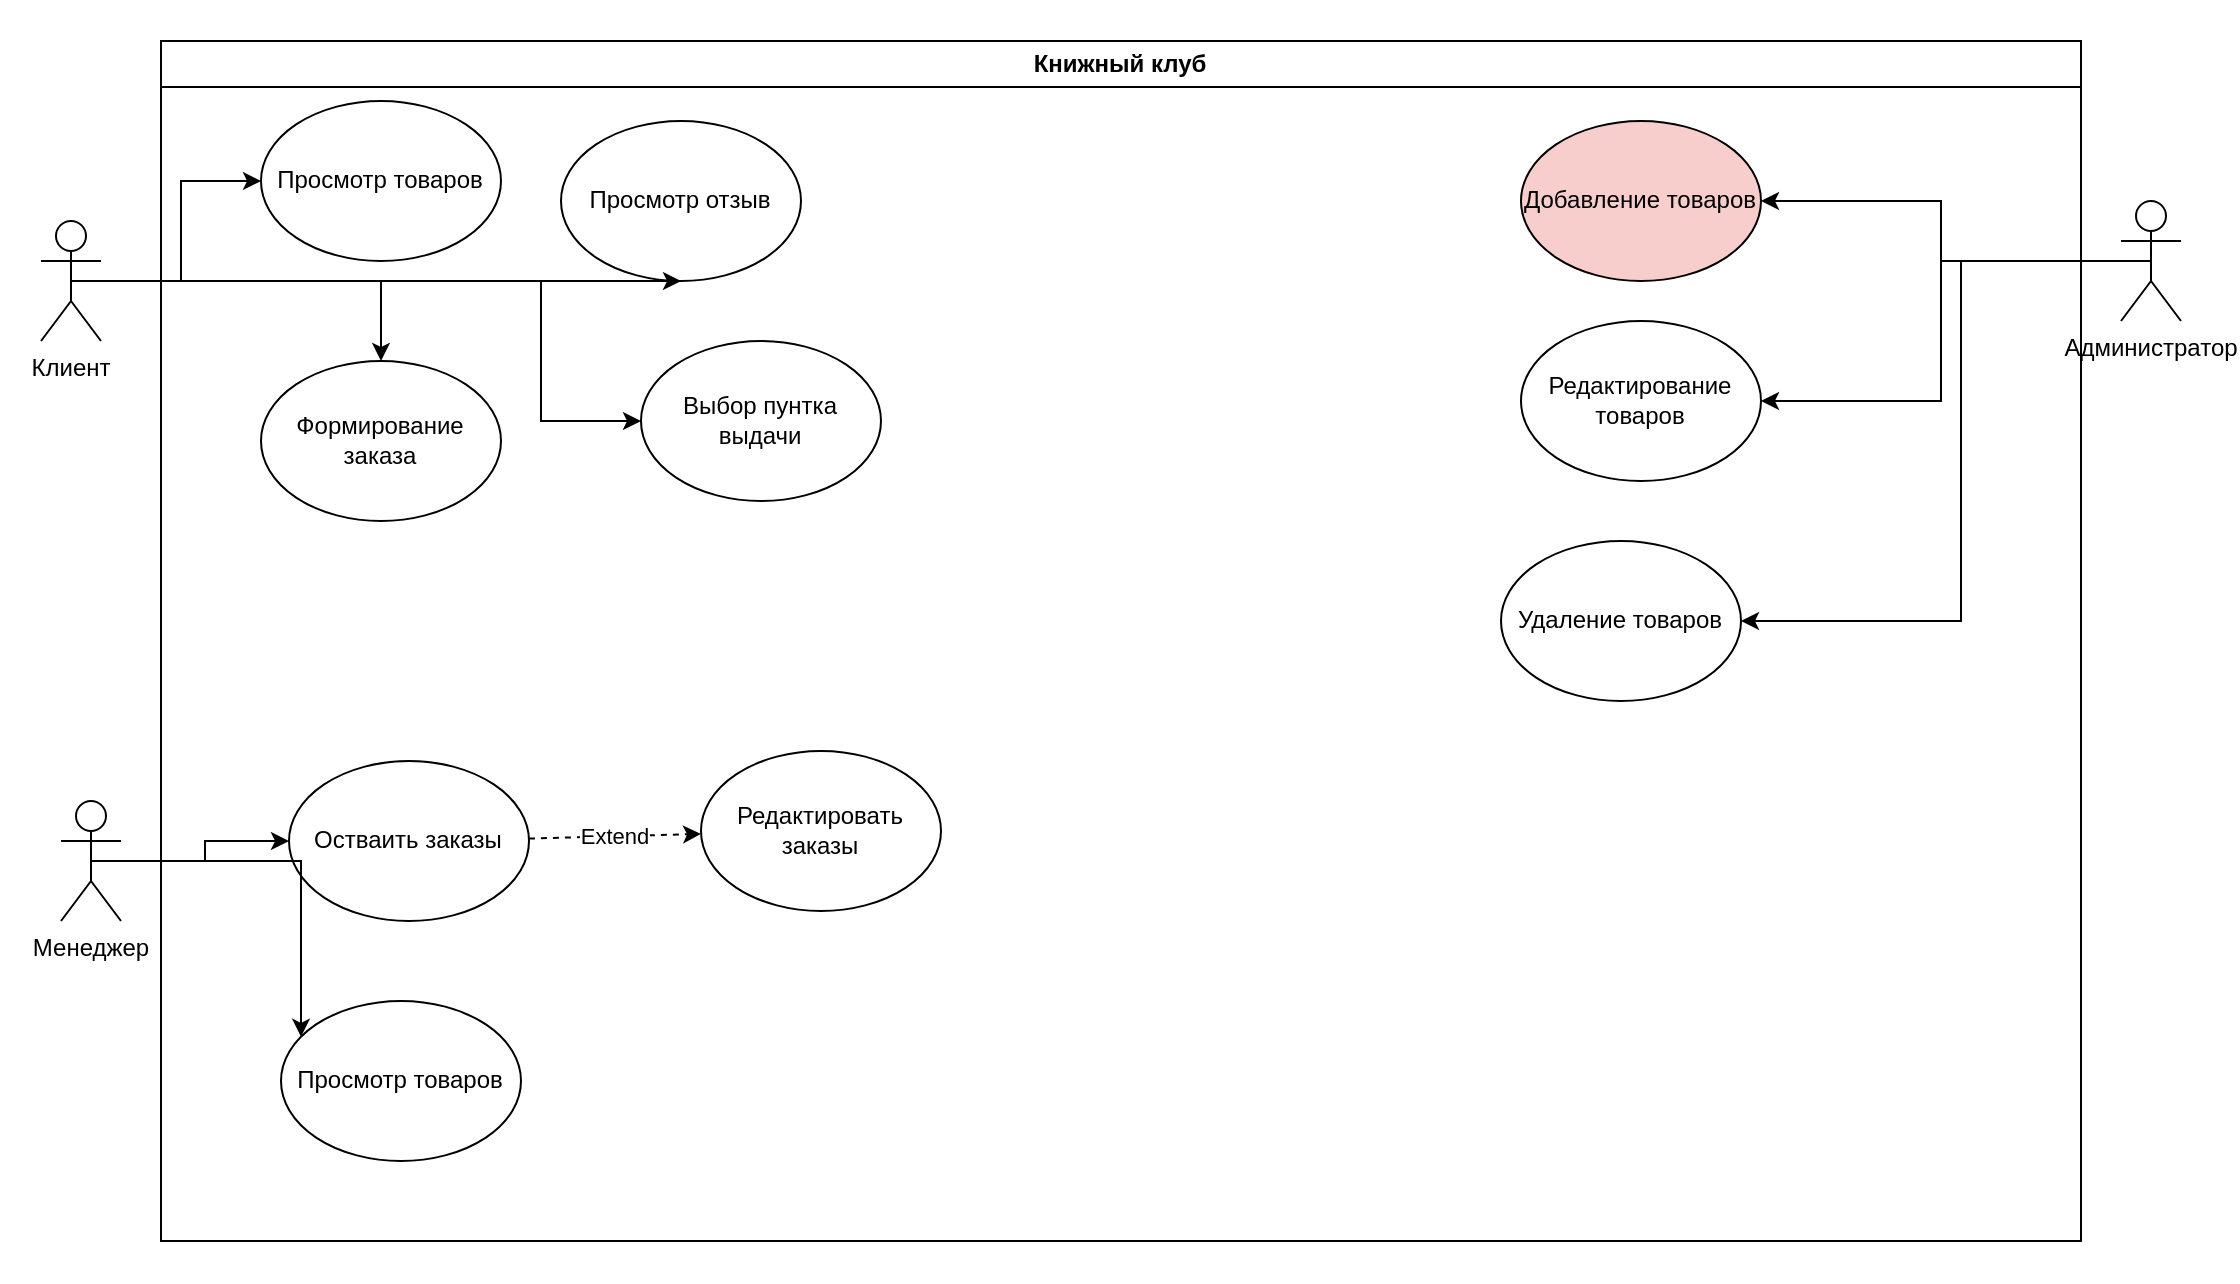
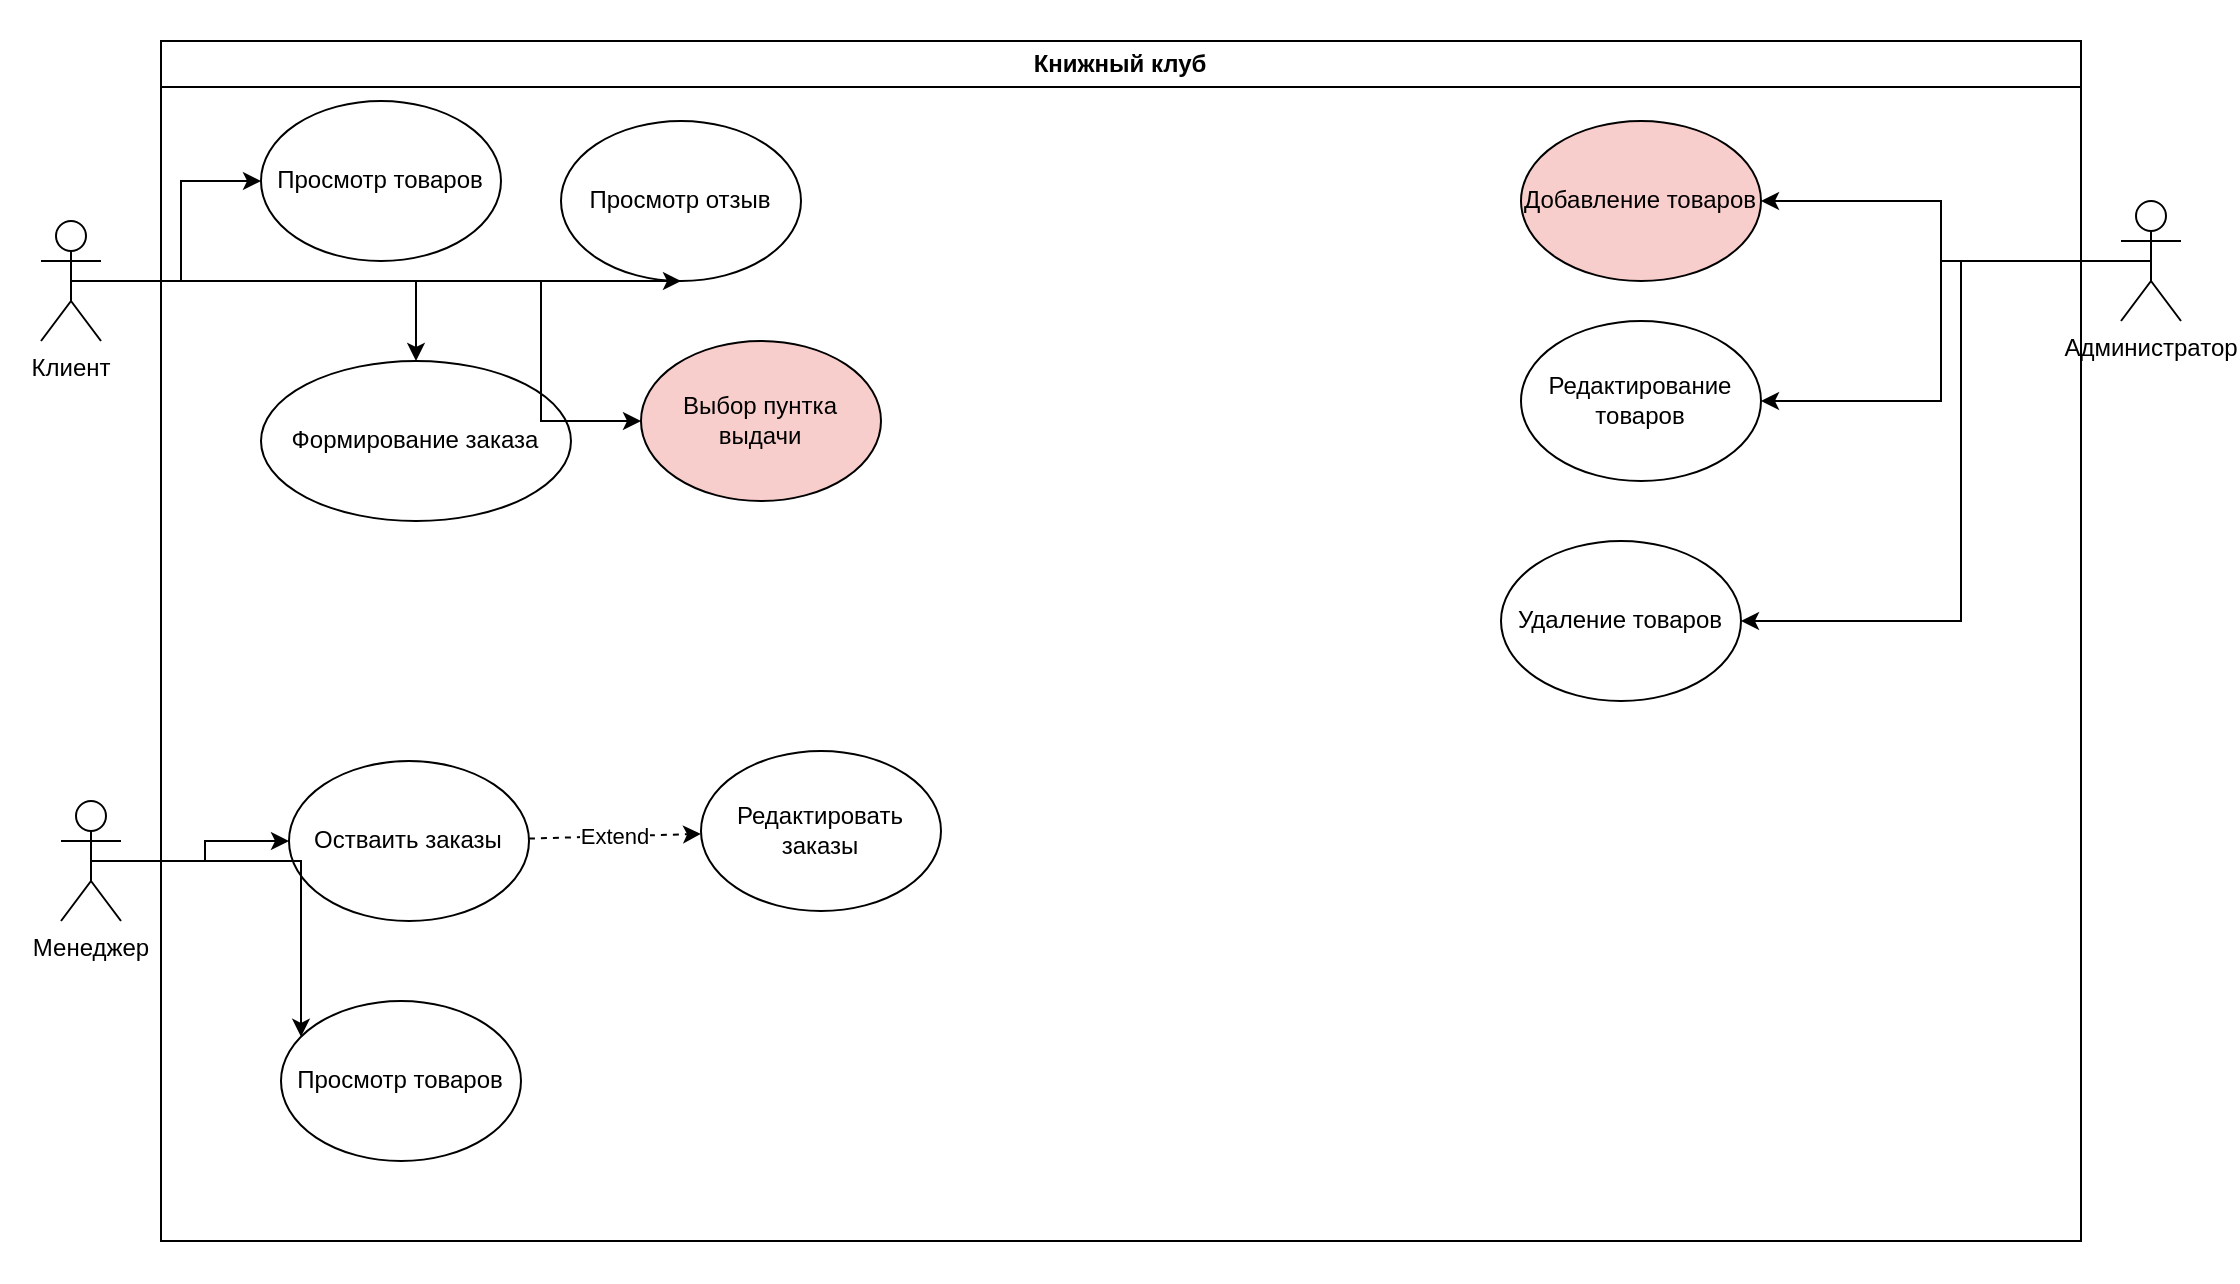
(761, 421) -> (761, 421)
(381, 441) -> (416, 441)
